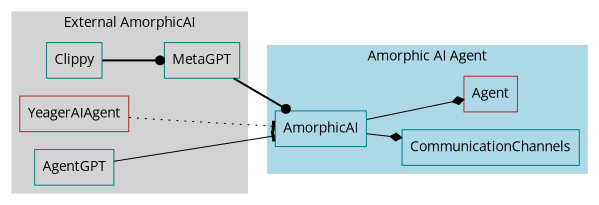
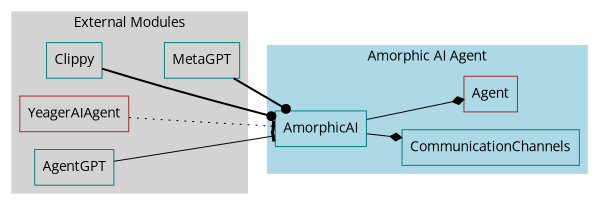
(130, 23) -> (130, 23)
(129, 60) -> (184, 93)
